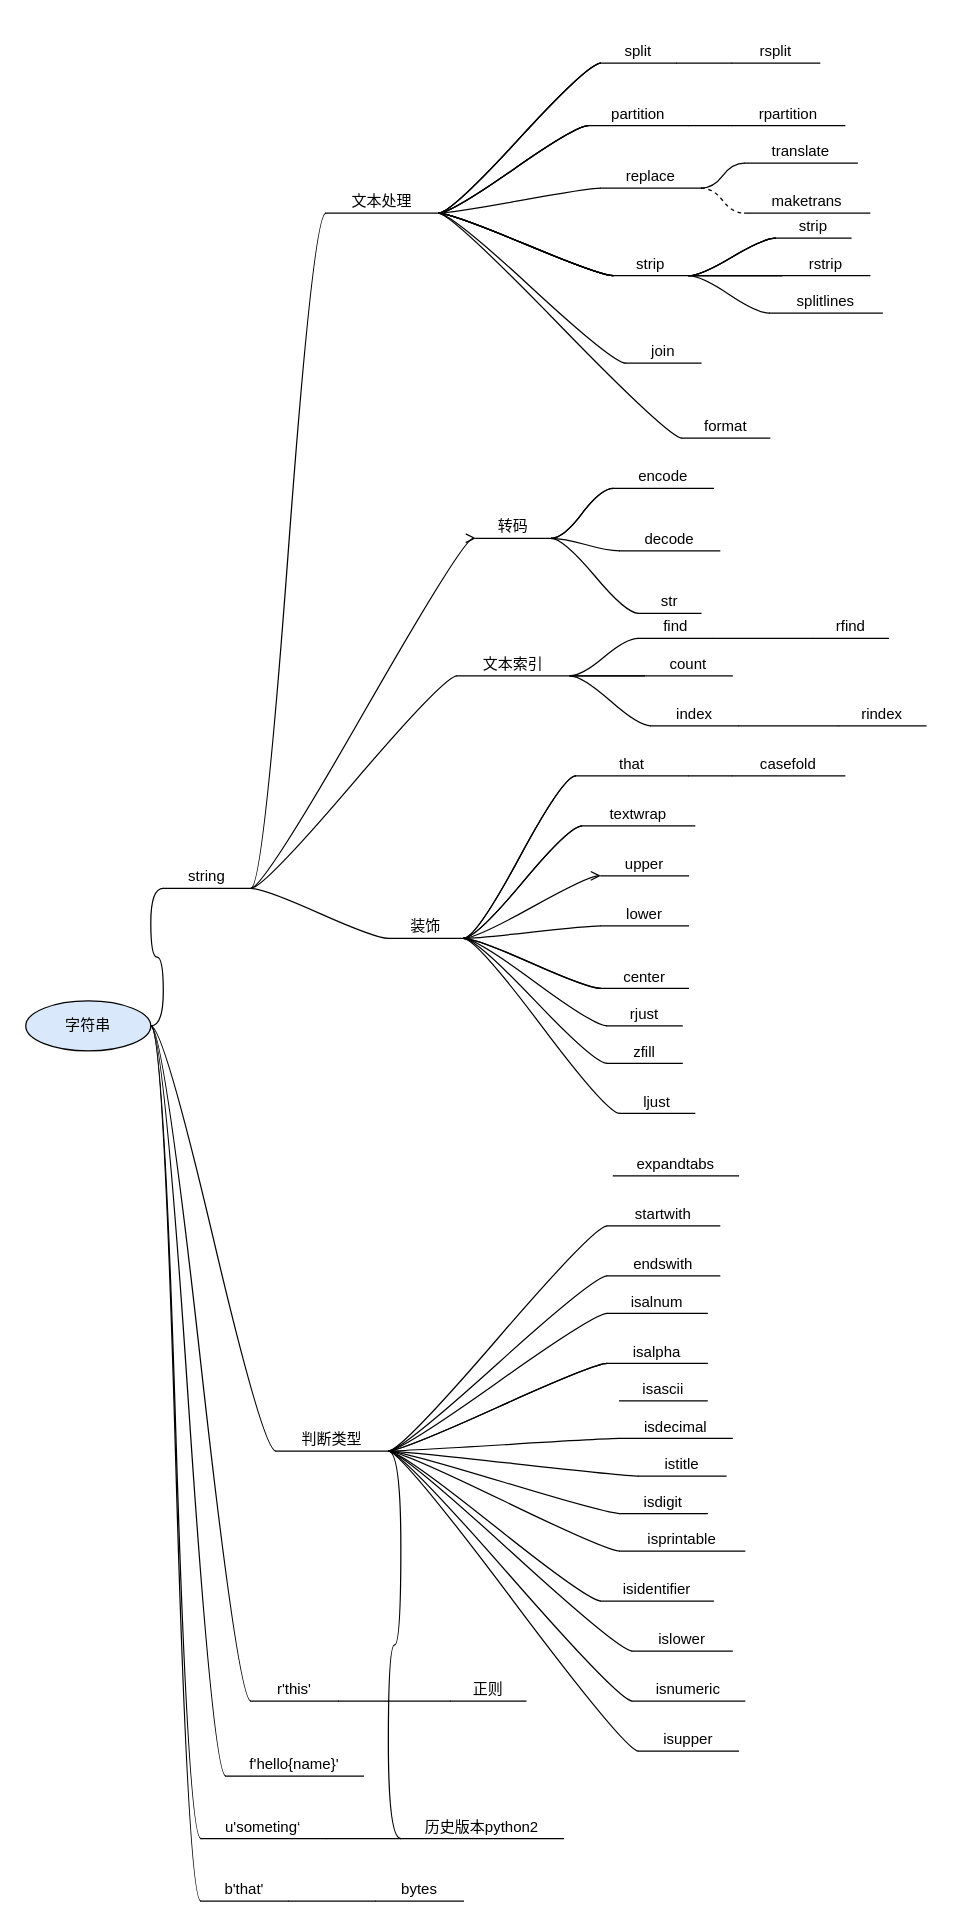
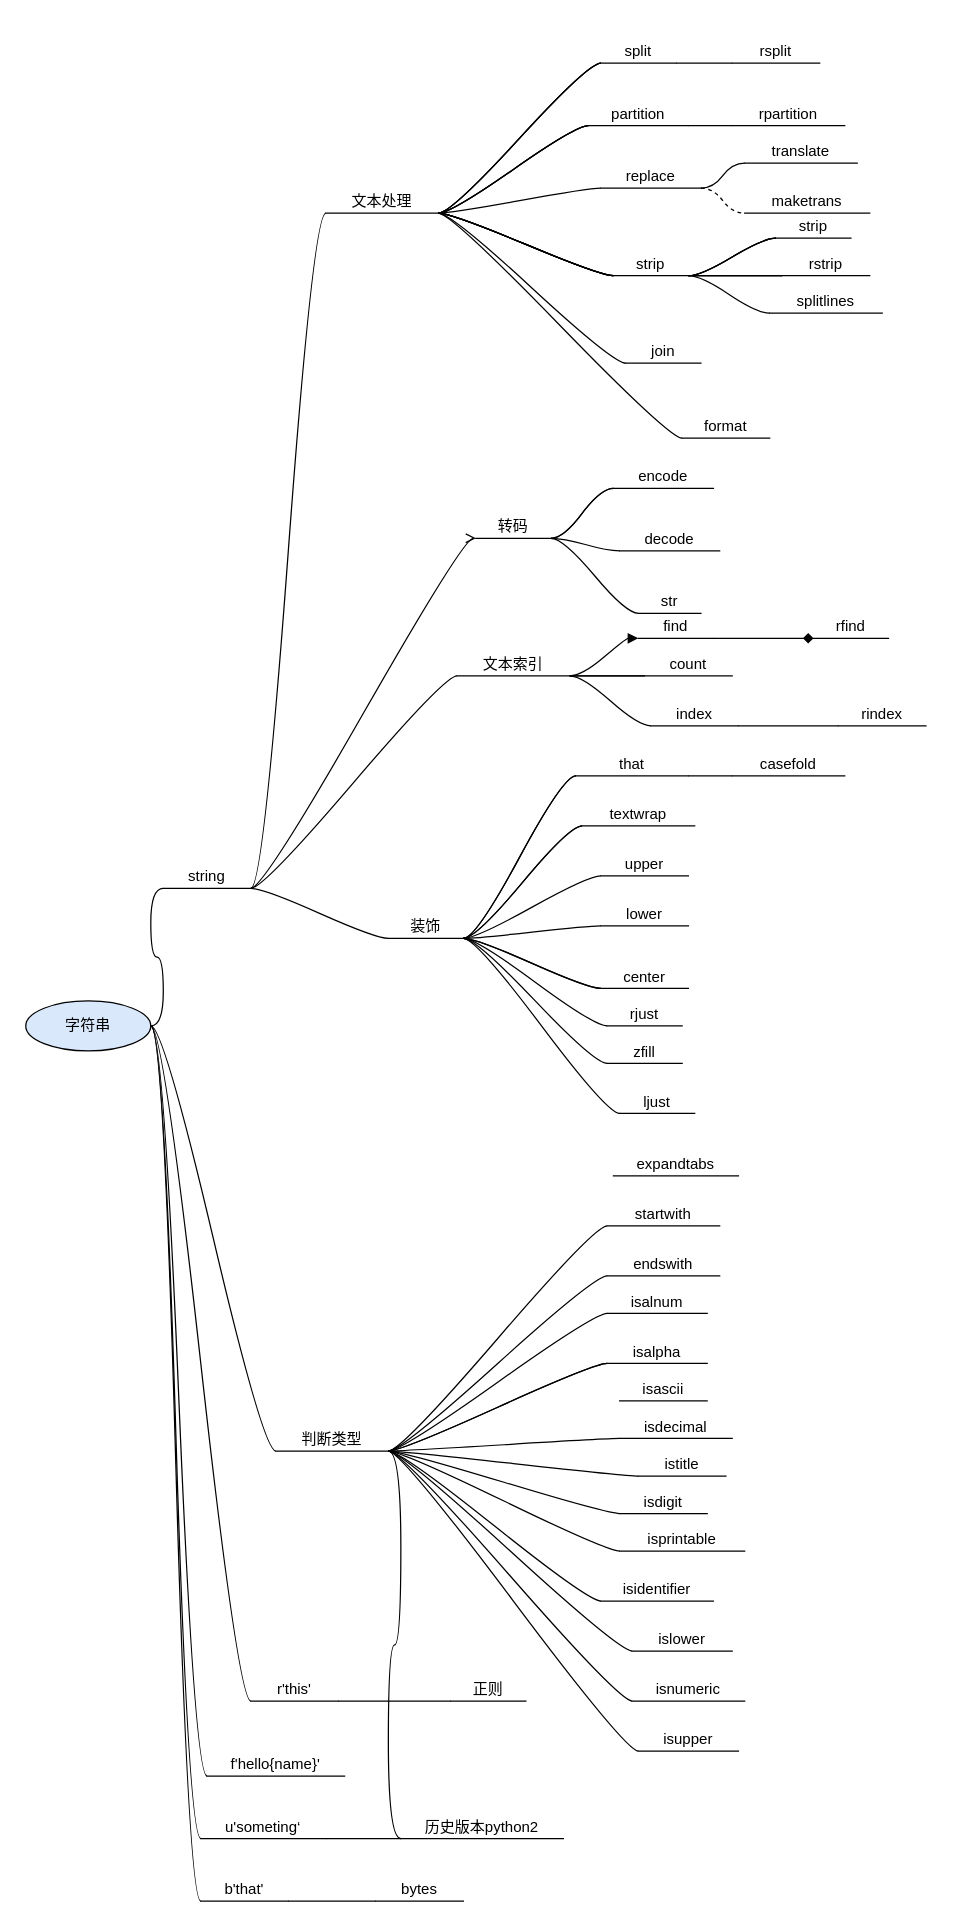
(807, 638) -> (803, 638)
(623, 643) -> (619, 644)
(591, 877) -> (592, 878)
(294, 1757) -> (276, 1757)
